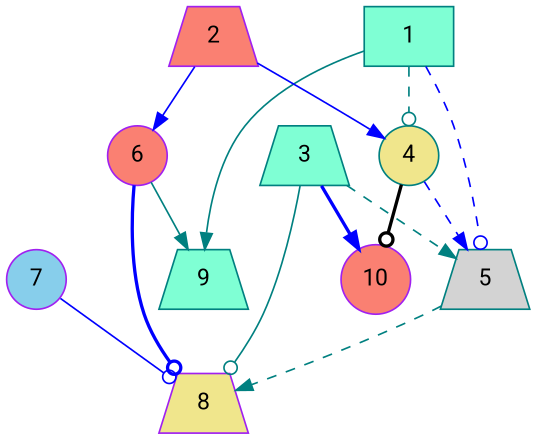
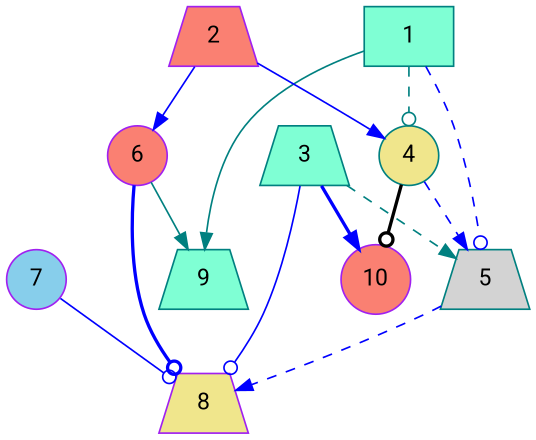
(277, 278) -> (277, 278)
(348, 348) -> (348, 348)
